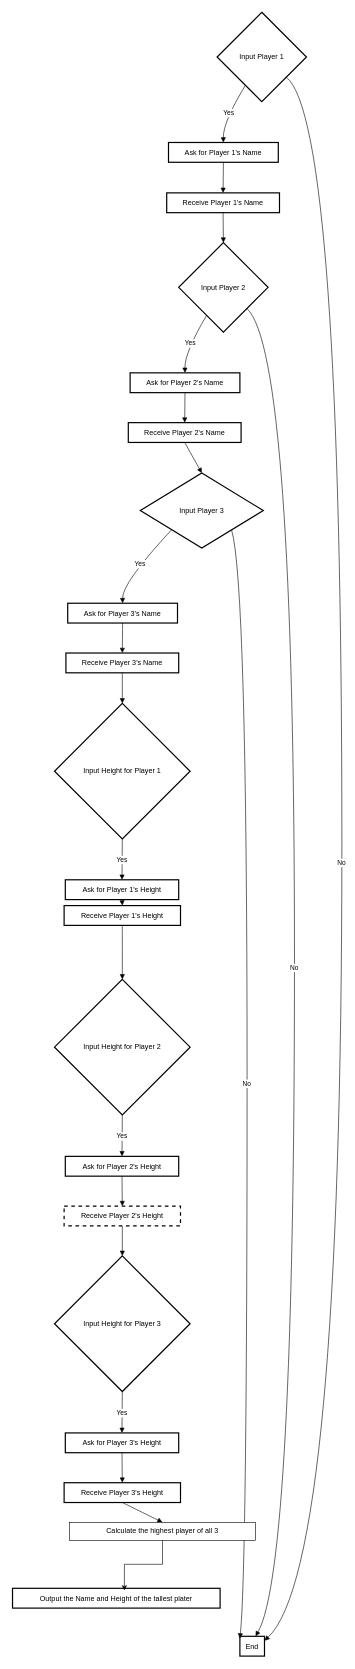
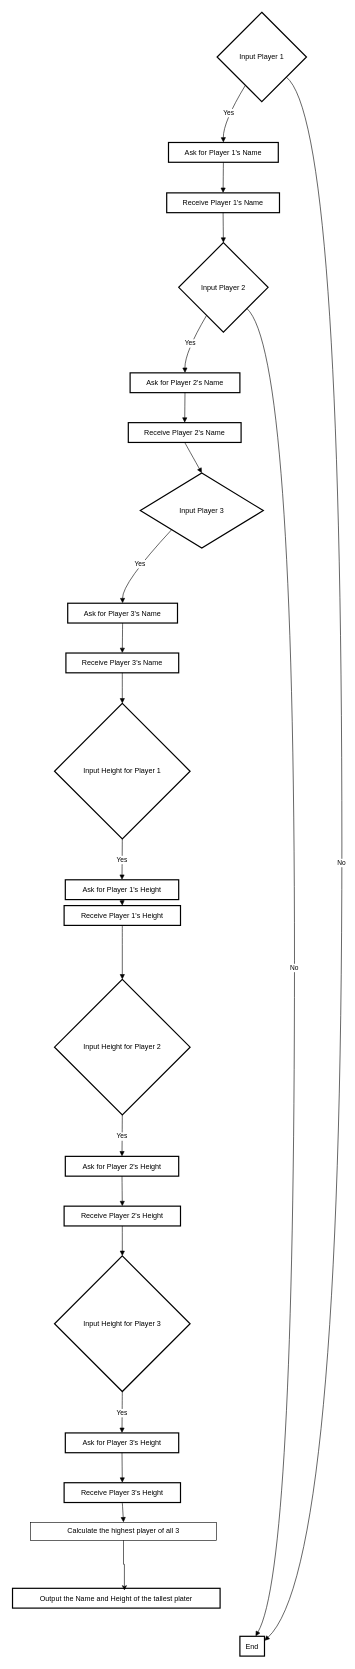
(237, 569) -> none
(122, 1216) -> (122, 1216)
(162, 1532) -> (123, 1532)
